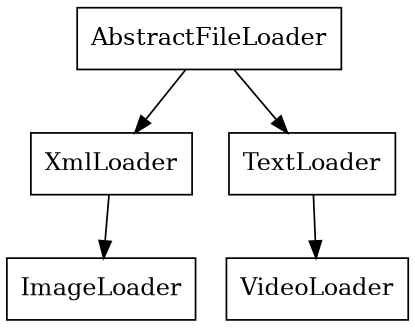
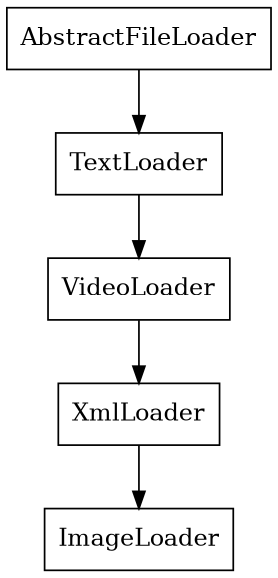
(166, 94) -> (139, 343)
